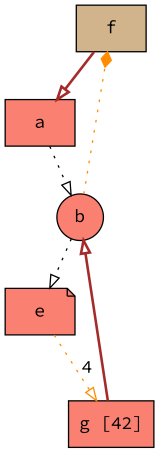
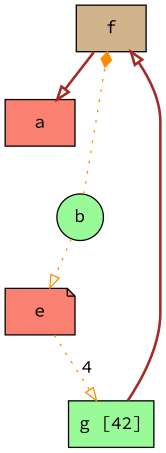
(58, 165) -> none
(80, 217) -> (80, 217)
(63, 258) -> (63, 258)
(97, 327) -> (160, 233)
(111, 424) -> (111, 424)
